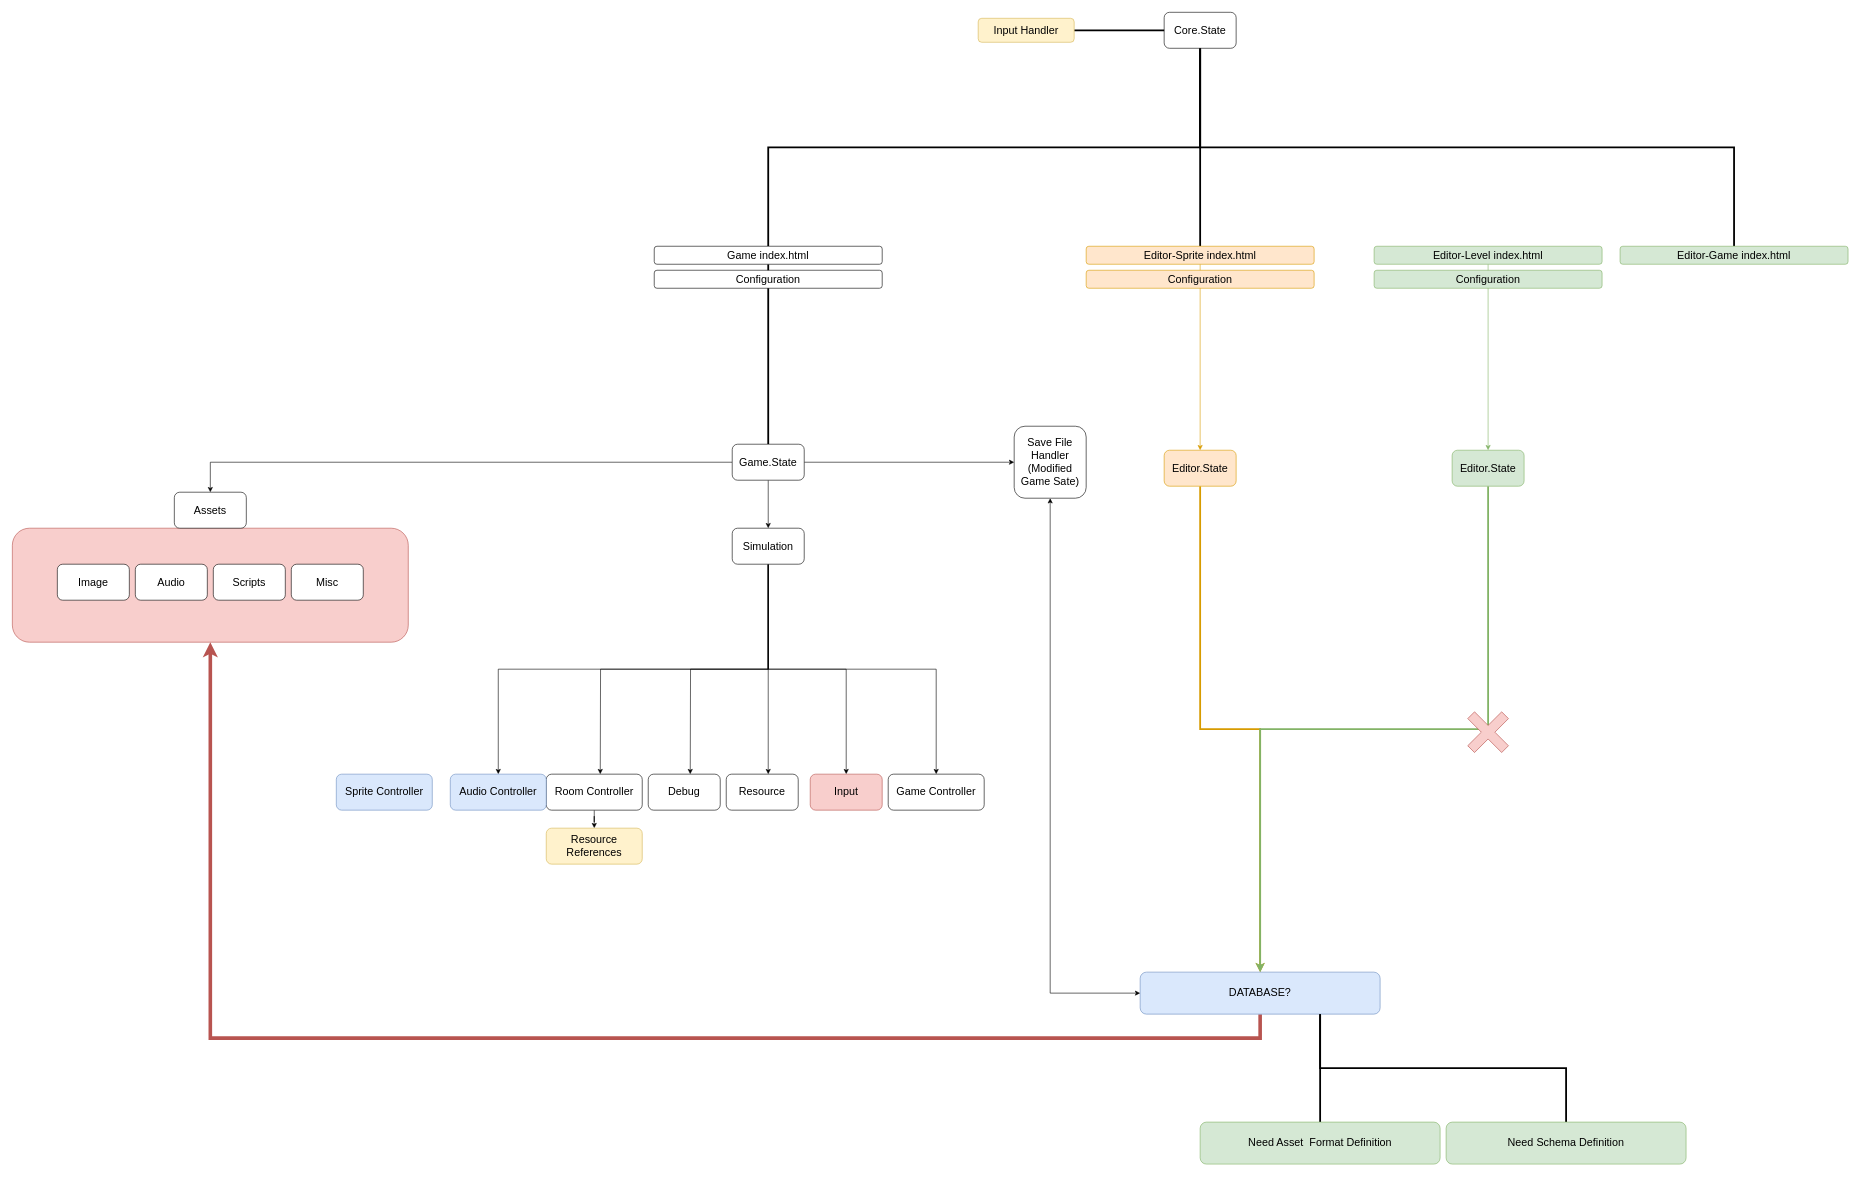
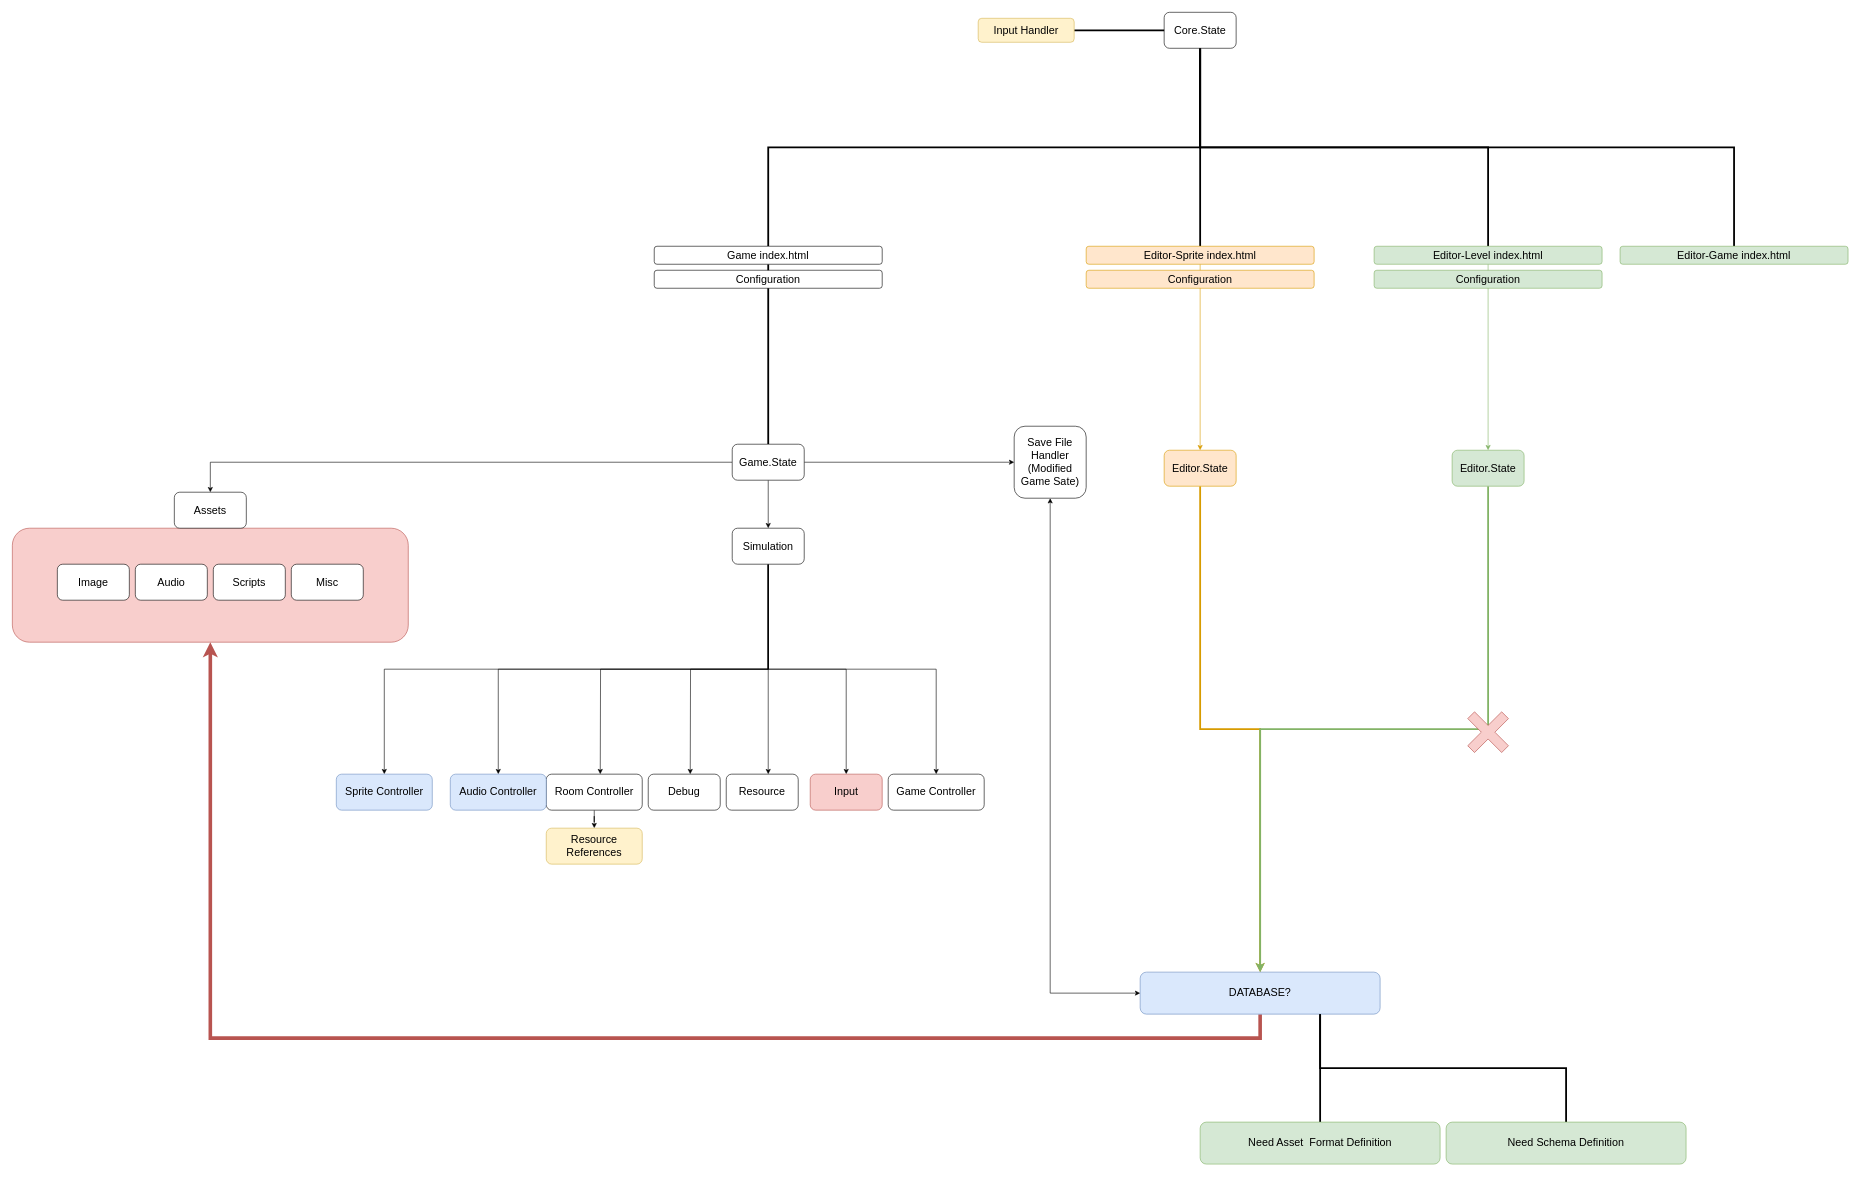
none -> (1488, 198)
none -> (384, 669)
